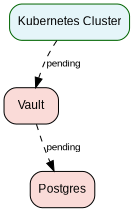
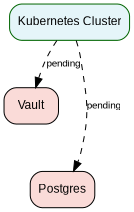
(43, 143) -> (86, 101)
